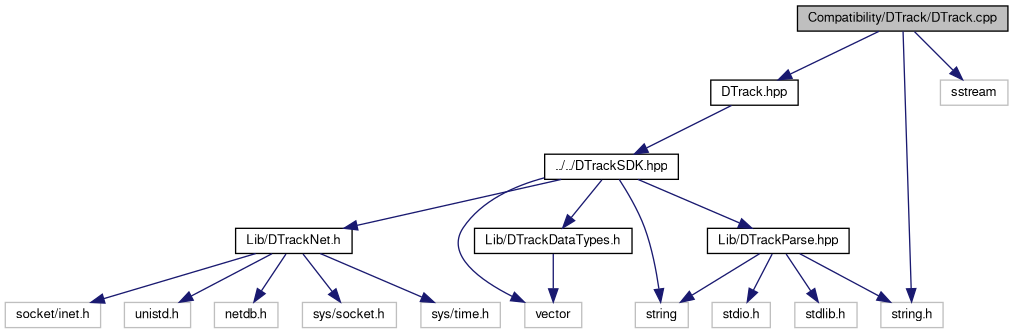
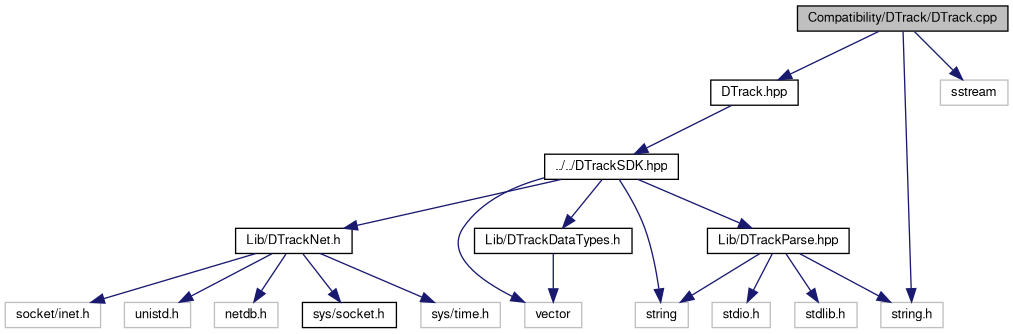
(349, 315) -> (349, 315)
